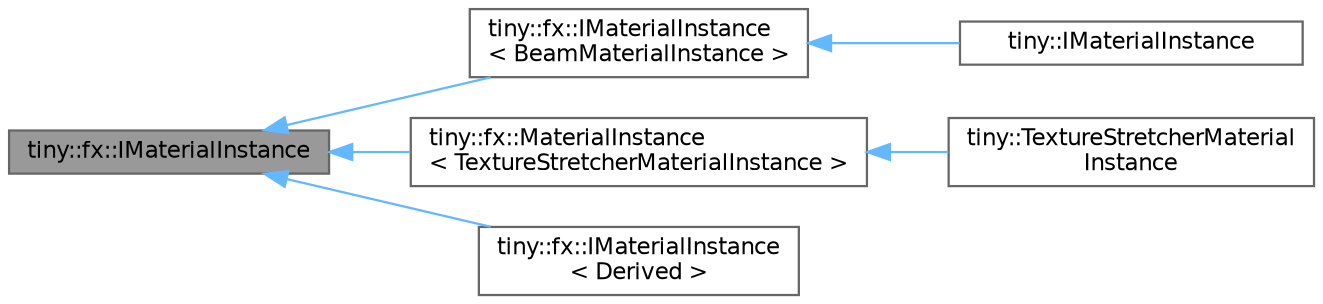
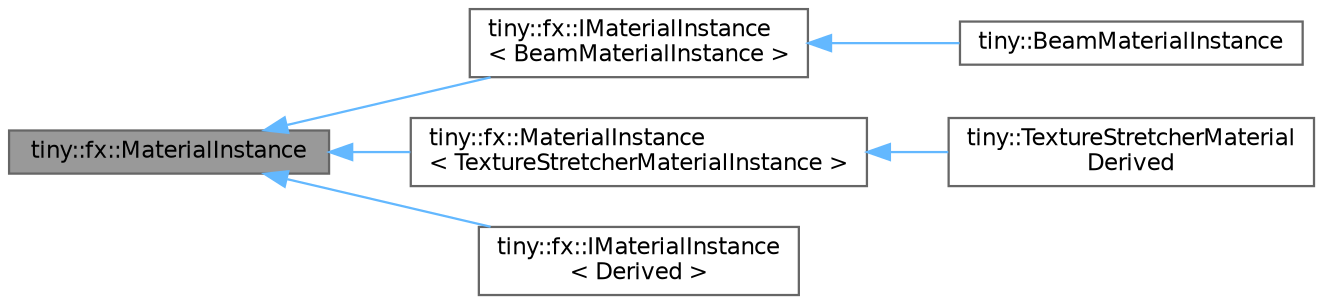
(1131, 43) -> (1131, 43)
(169, 152) -> (169, 152)
(1131, 152) -> (1131, 152)
